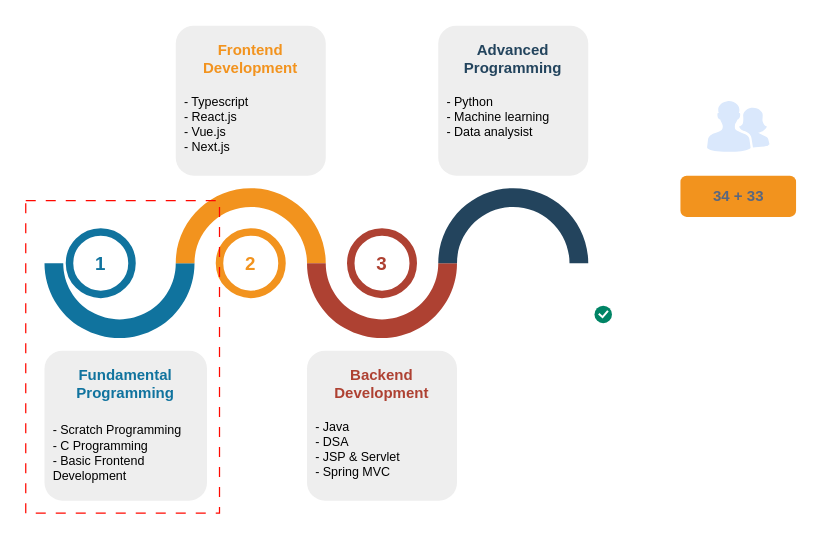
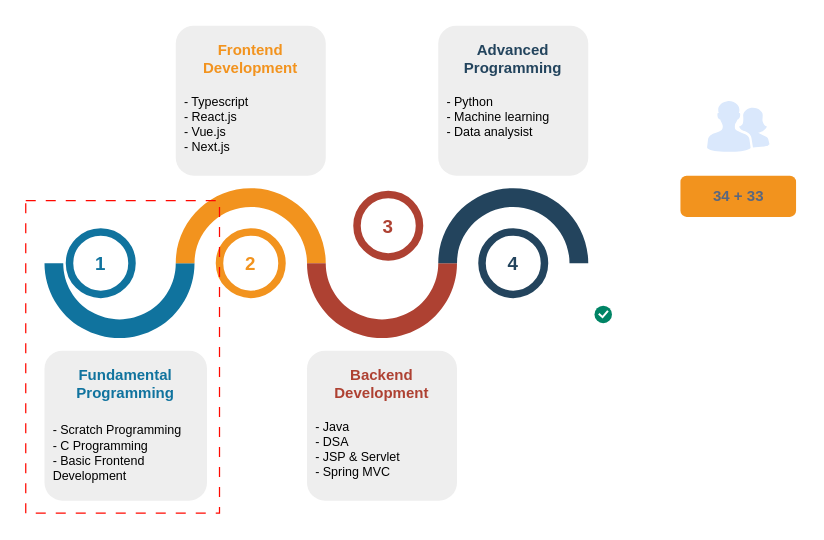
(382, 263) -> (388, 226)
none -> (513, 263)
